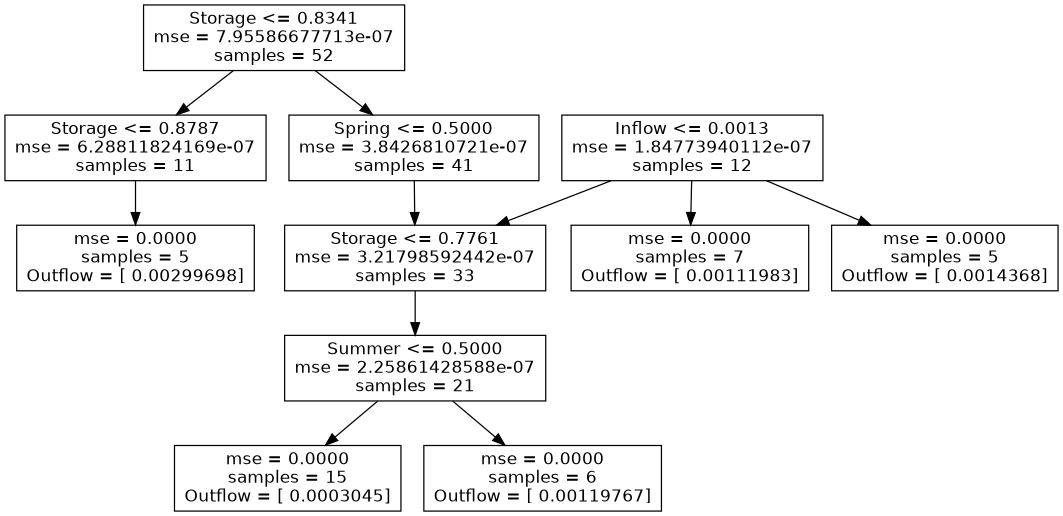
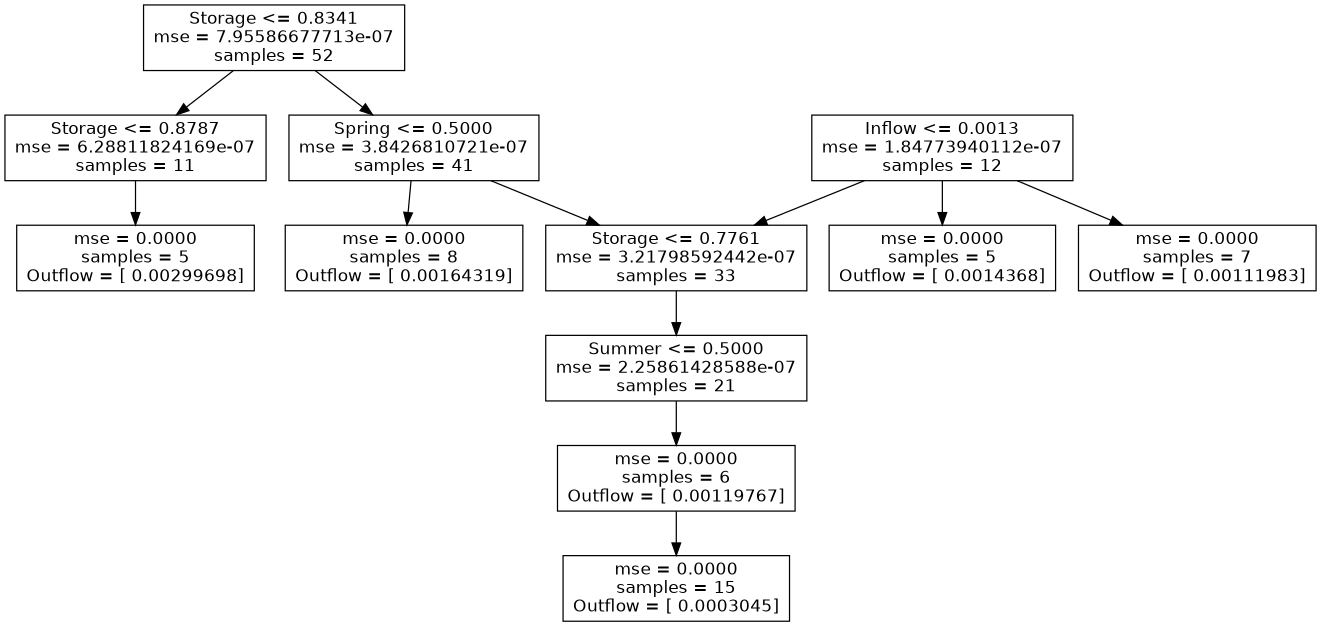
none -> (404, 258)
(356, 419) -> (676, 527)
